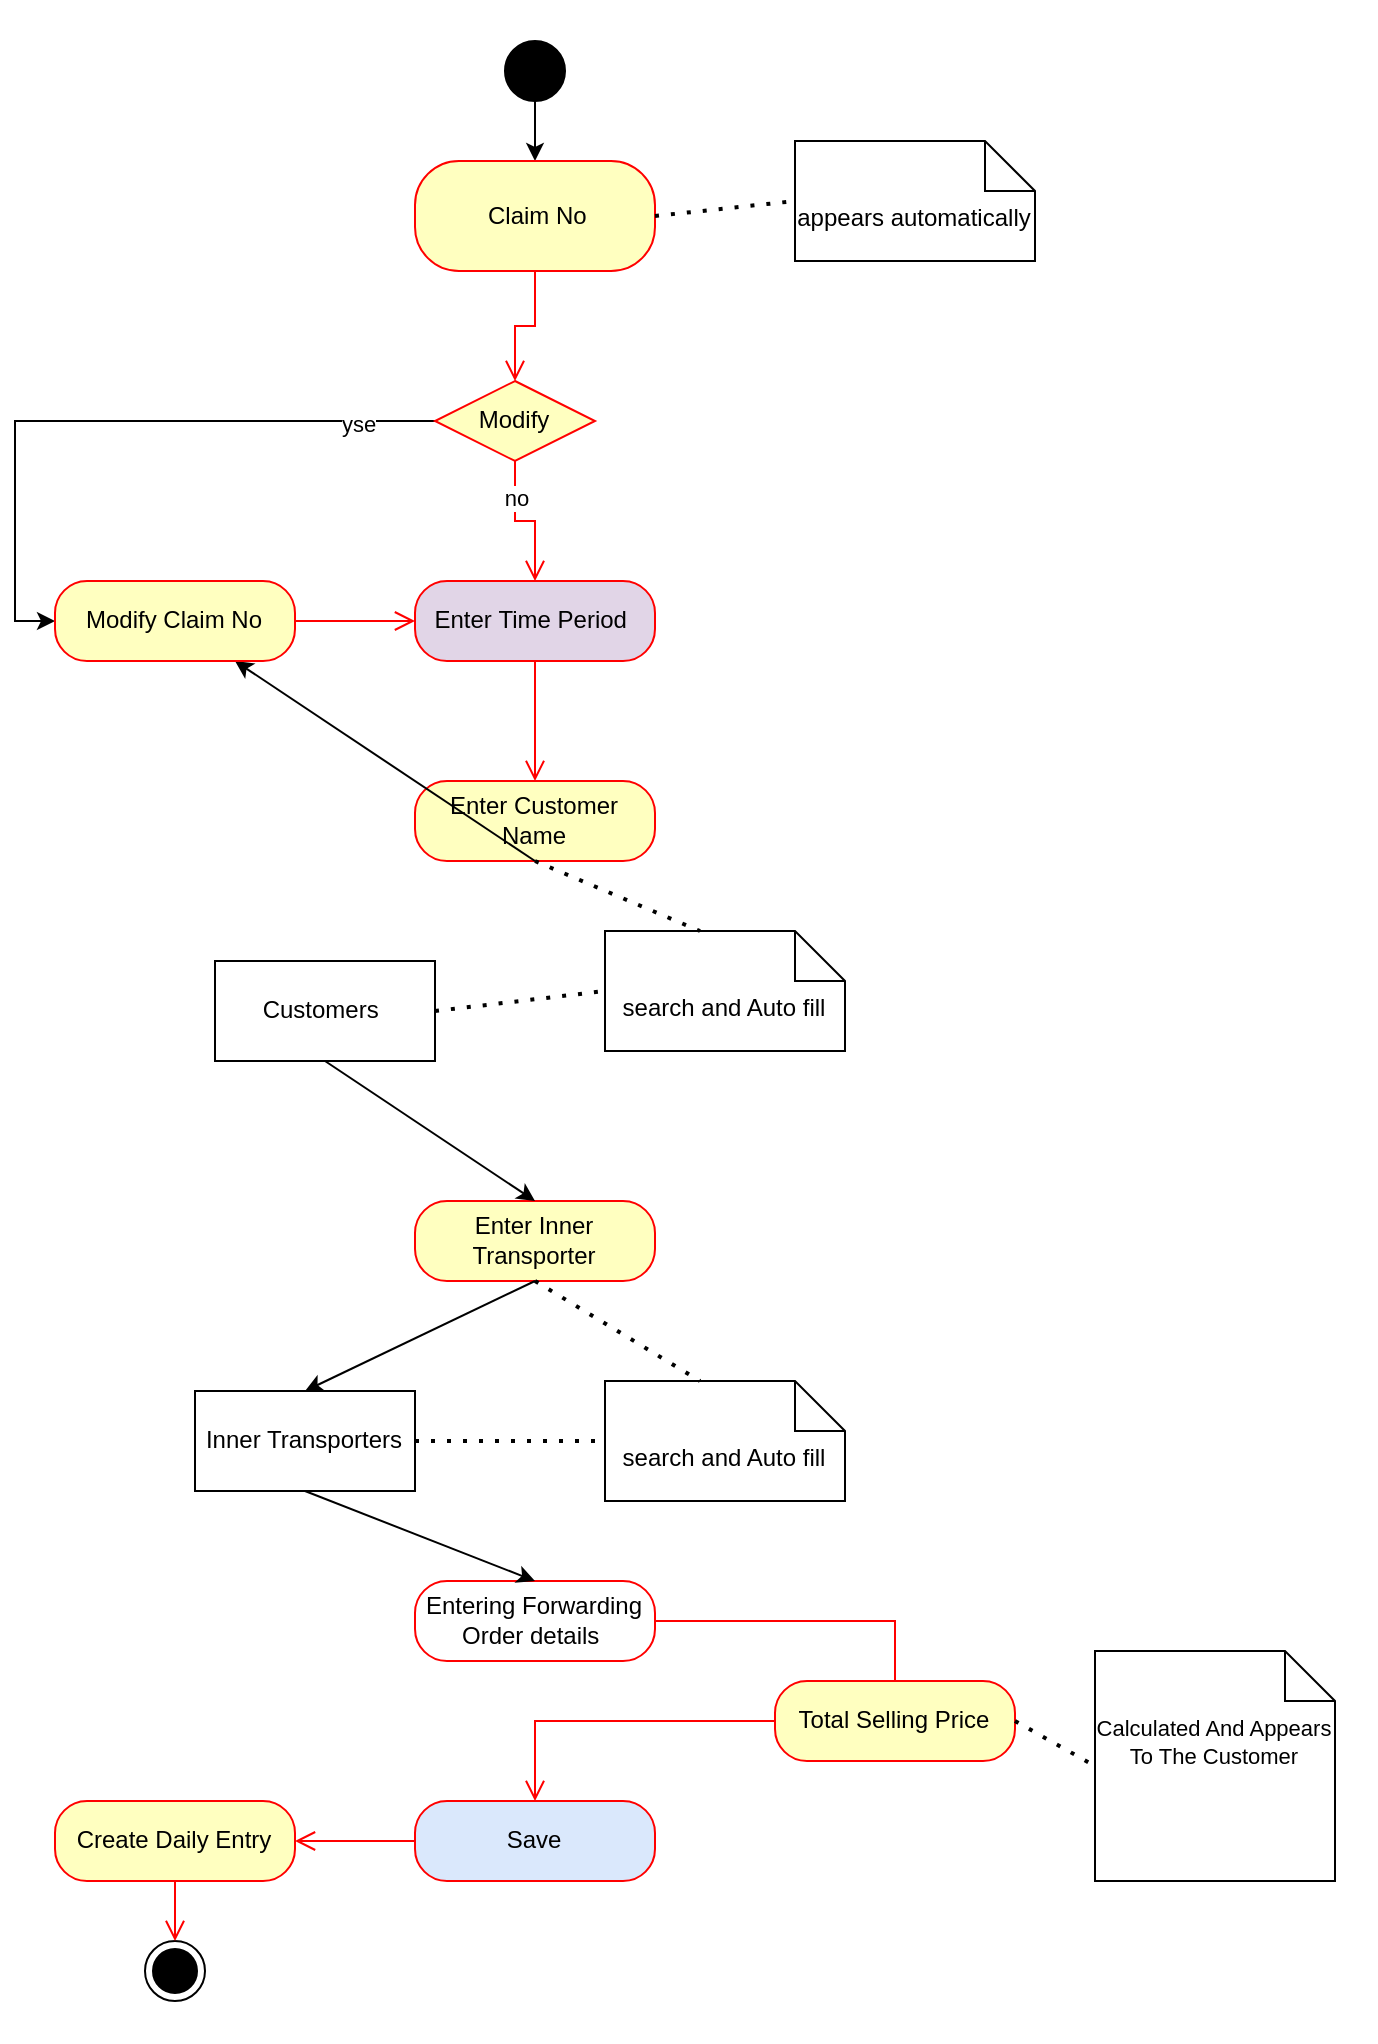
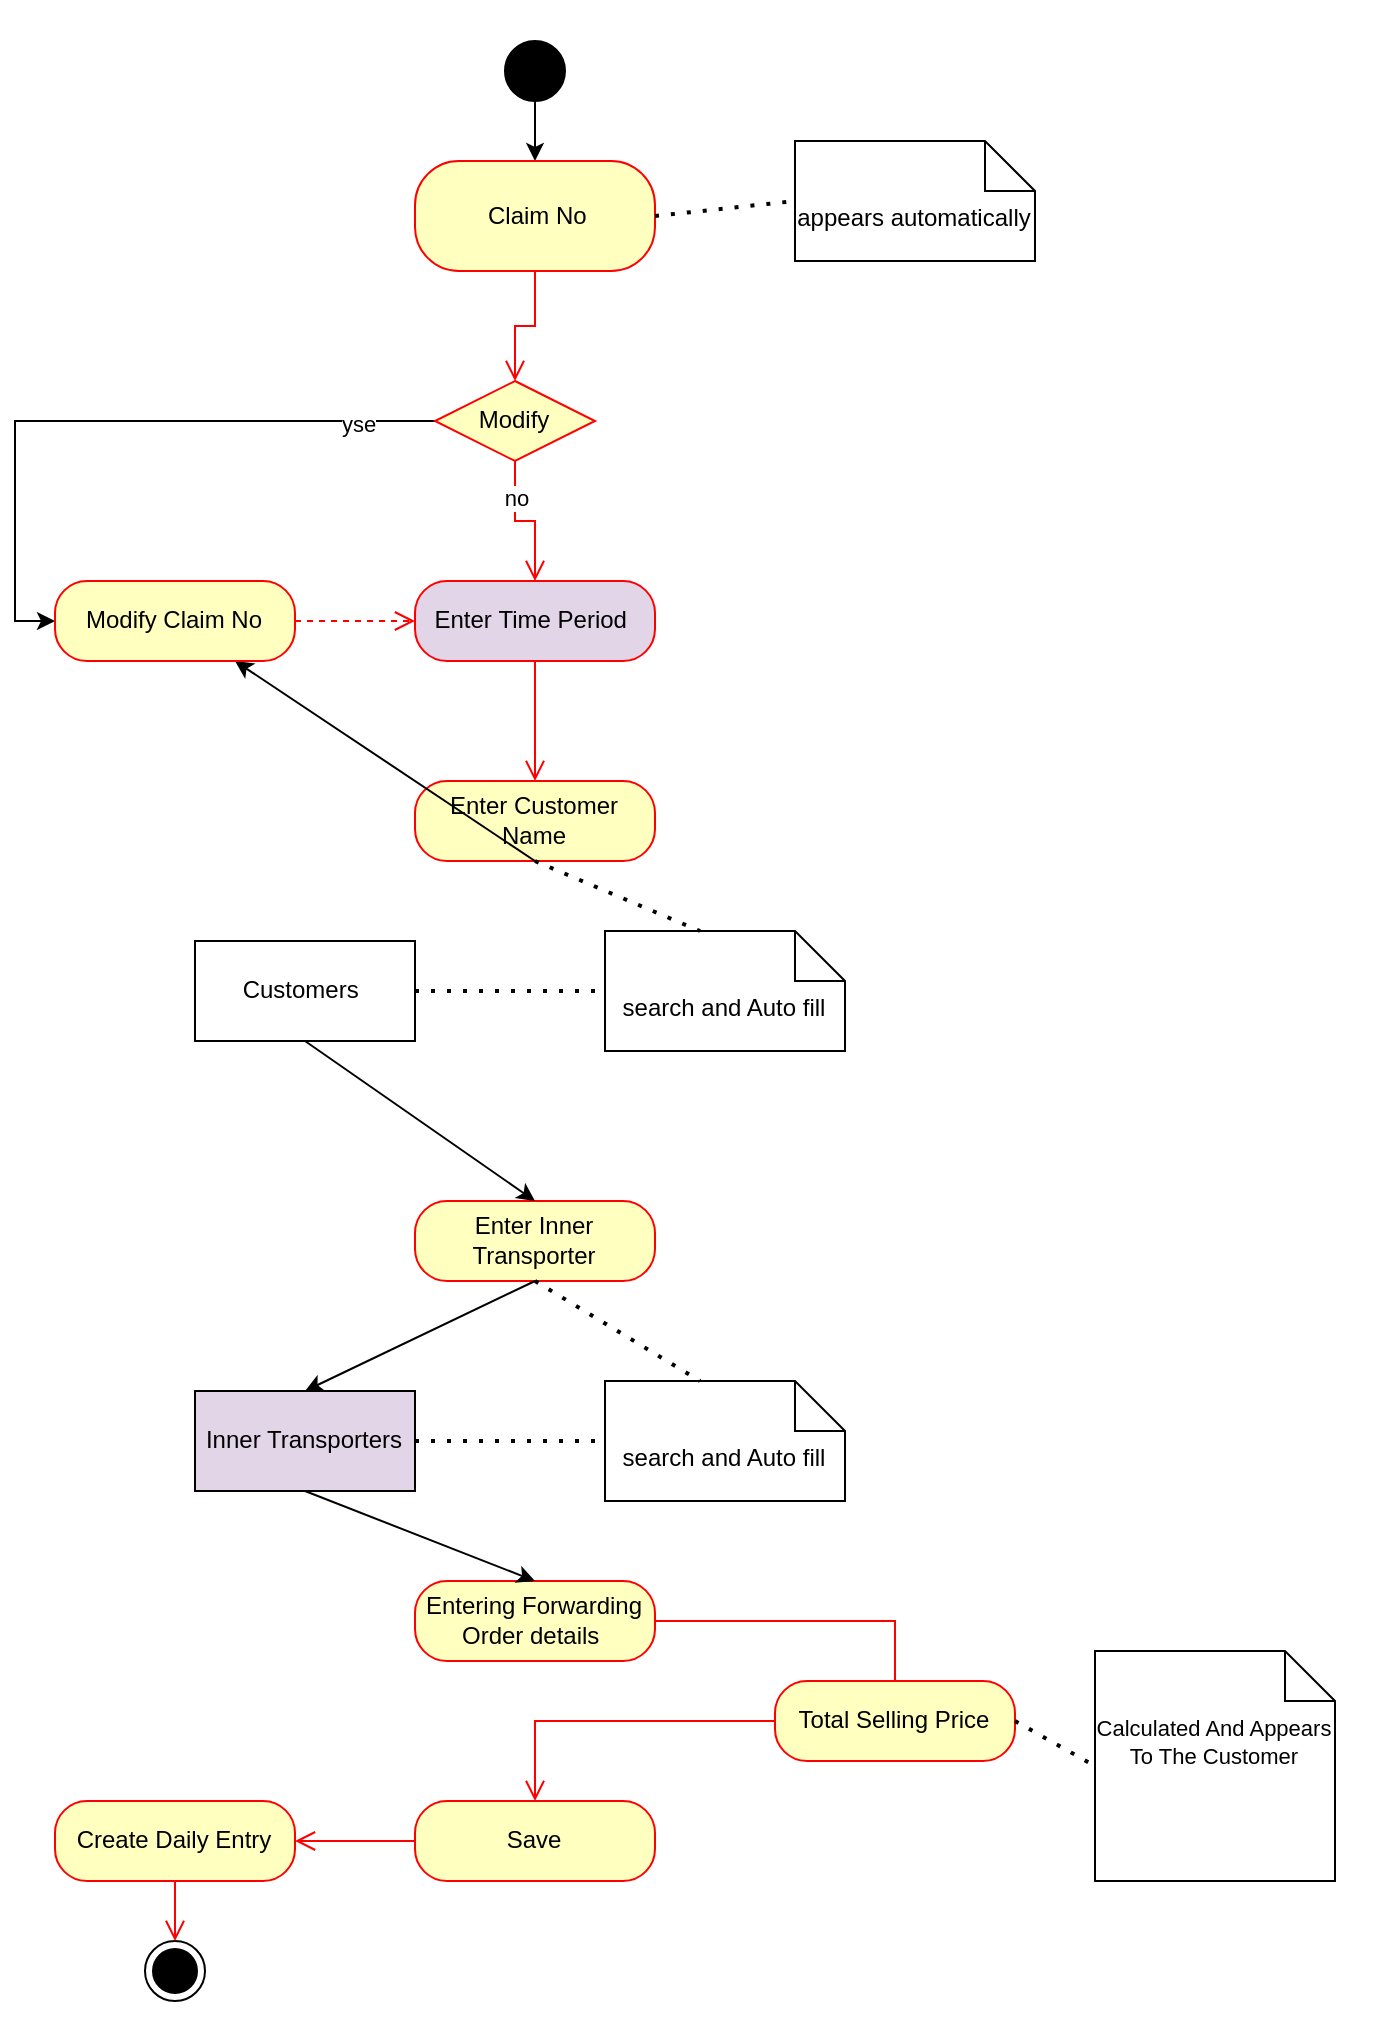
(351, 621) -> (351, 621)
(325, 1011) -> (305, 991)
(305, 1441) -> (305, 1441)
(535, 1621) -> (535, 1621)
(535, 1841) -> (535, 1841)
